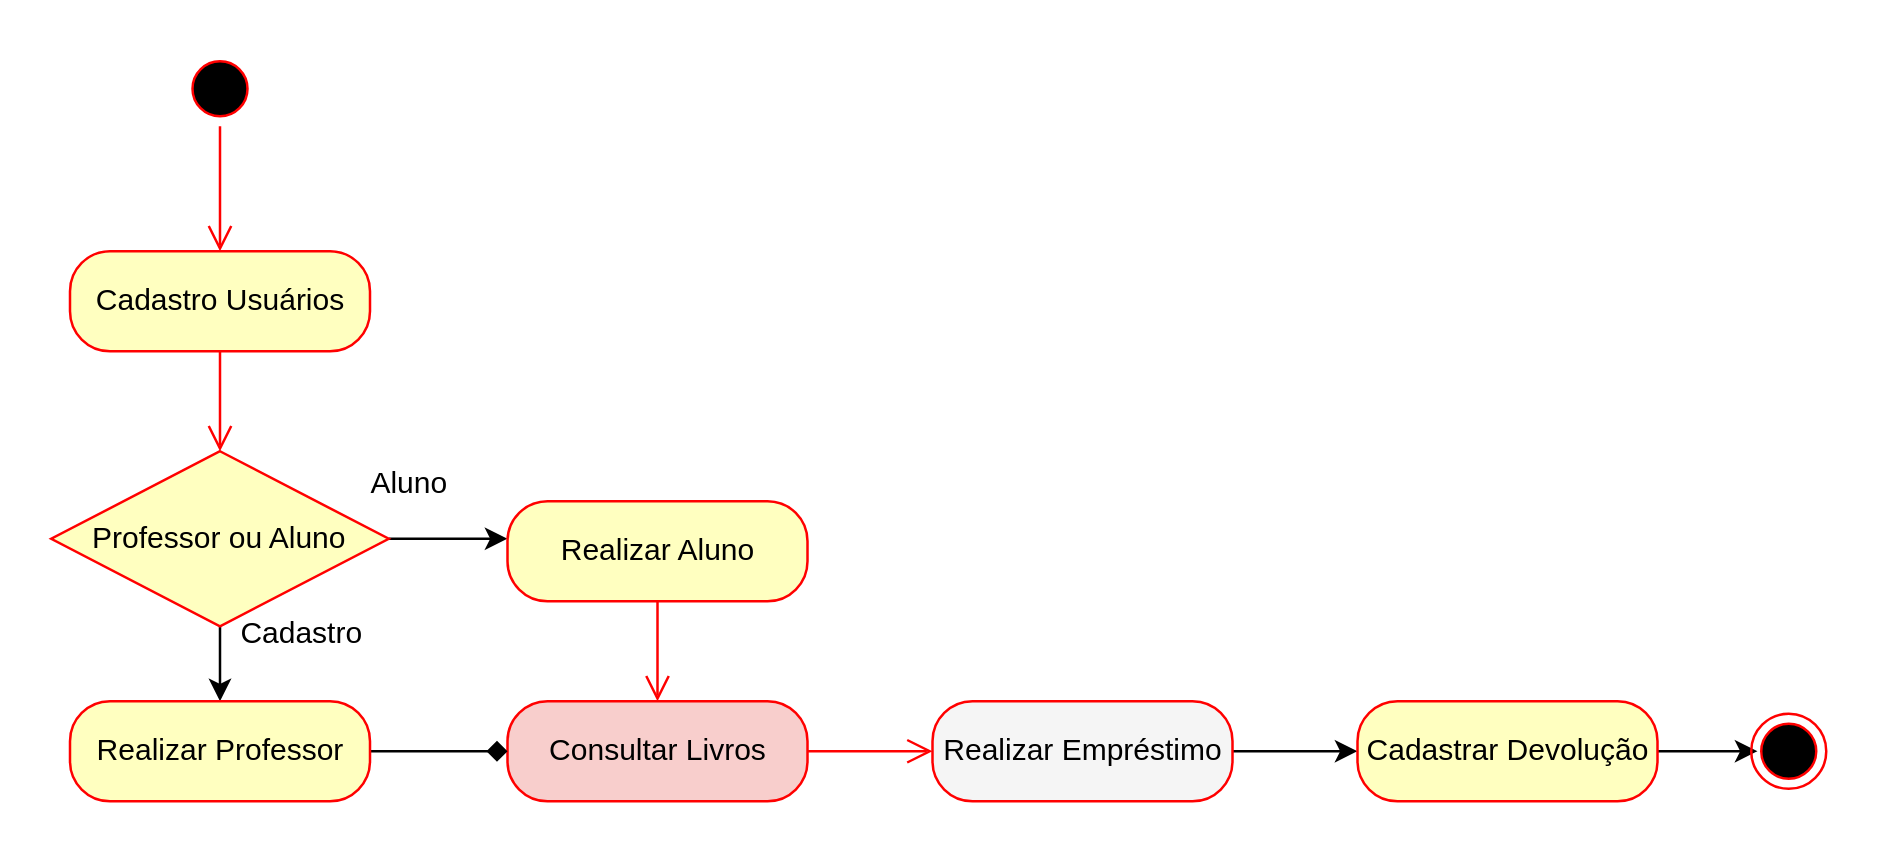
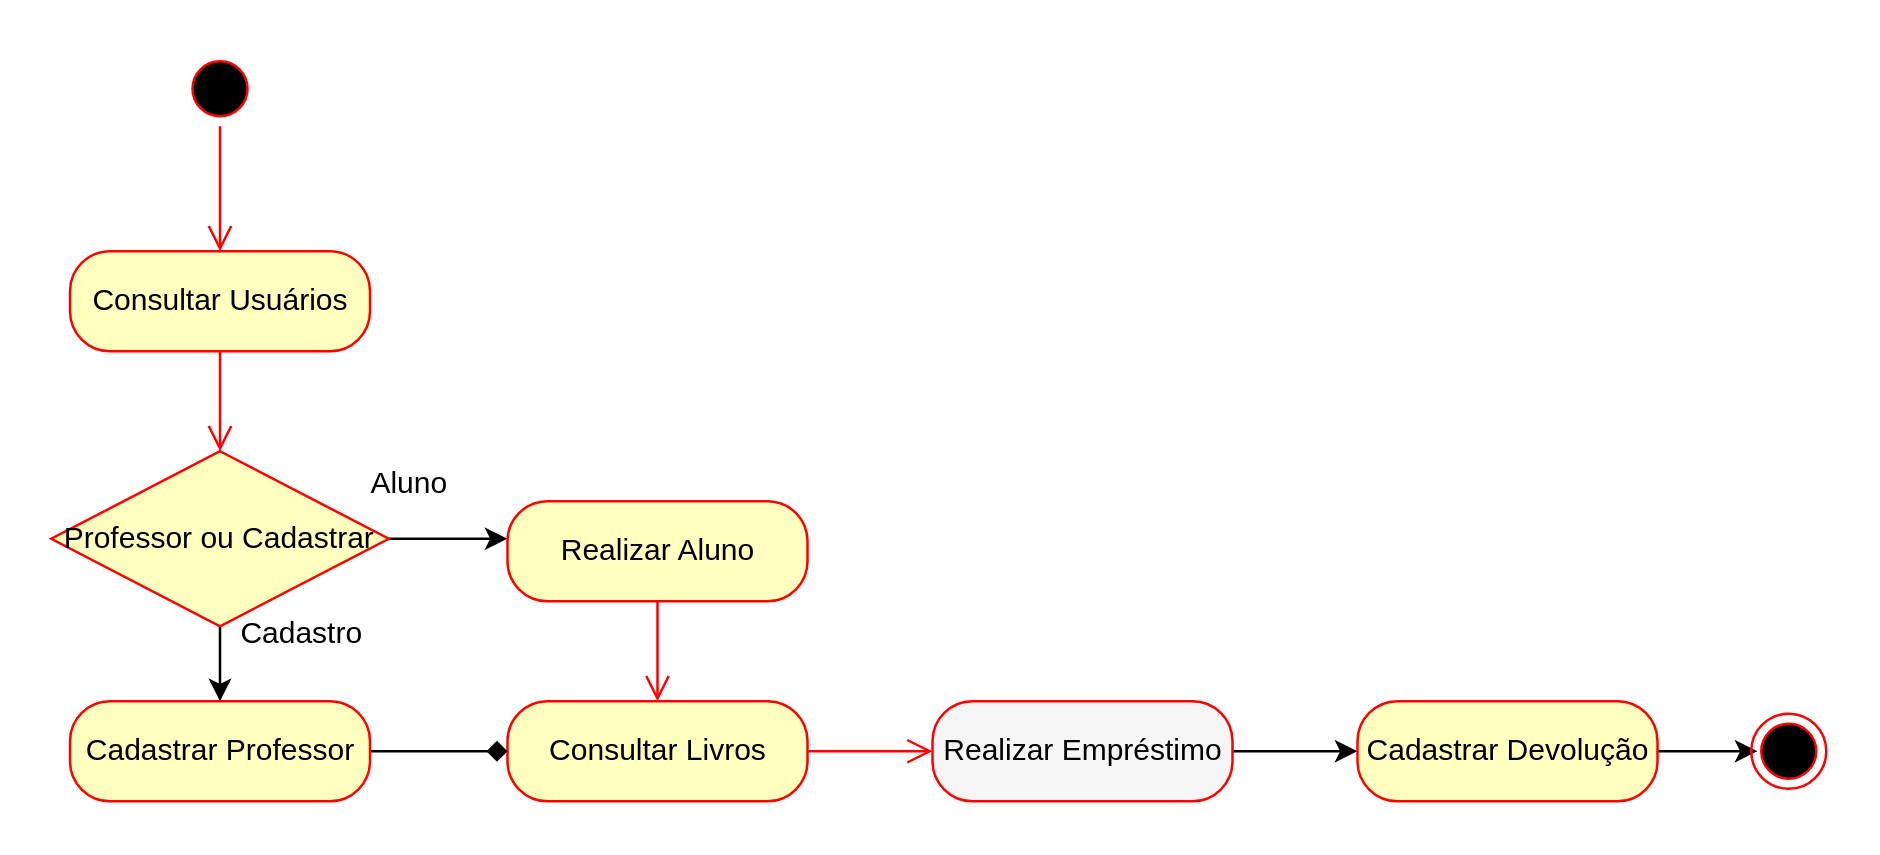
(221, 301) -> (221, 301)
(220, 539) -> (220, 539)
(221, 751) -> (221, 751)
(658, 751) -> (658, 751)
